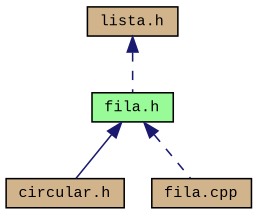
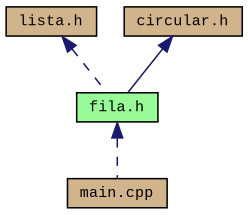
(94, 156) -> (145, 71)
(202, 193) -> (117, 193)
